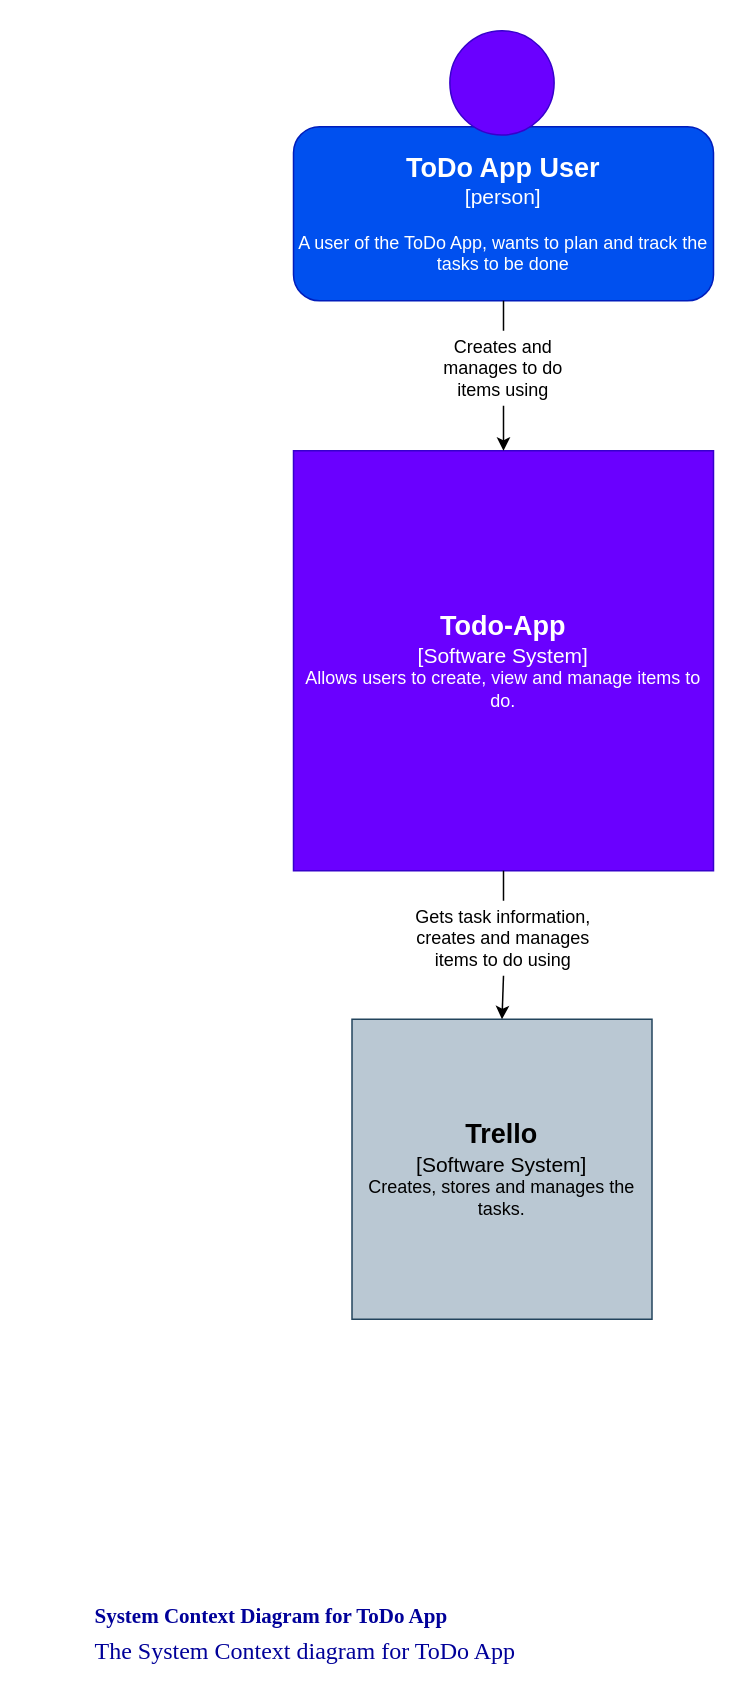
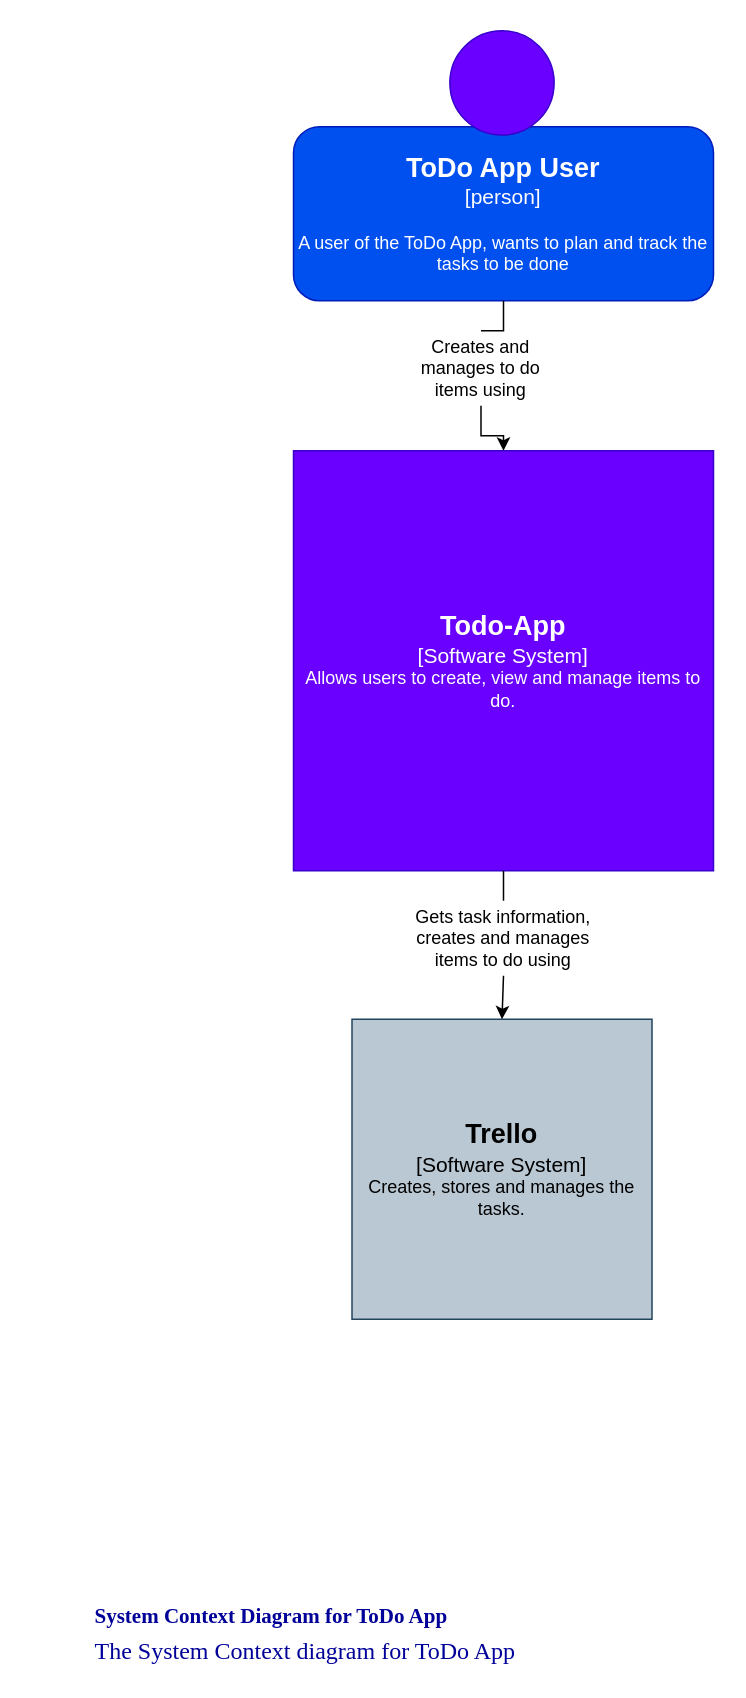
(503, 368) -> (481, 368)
